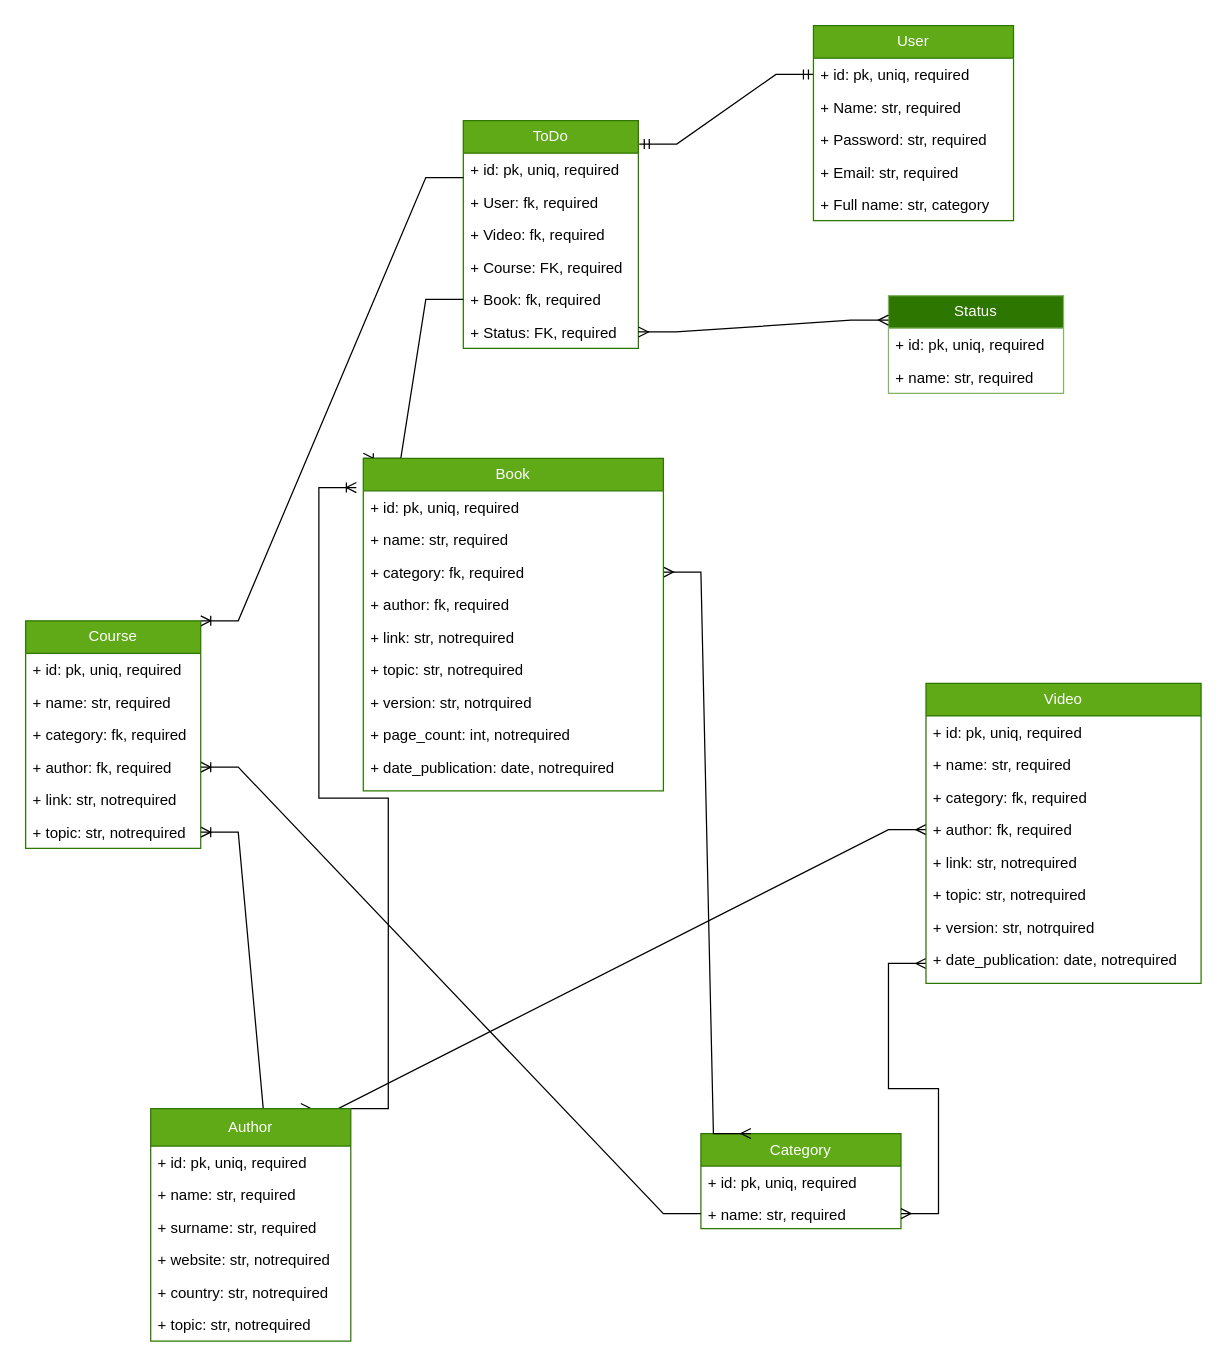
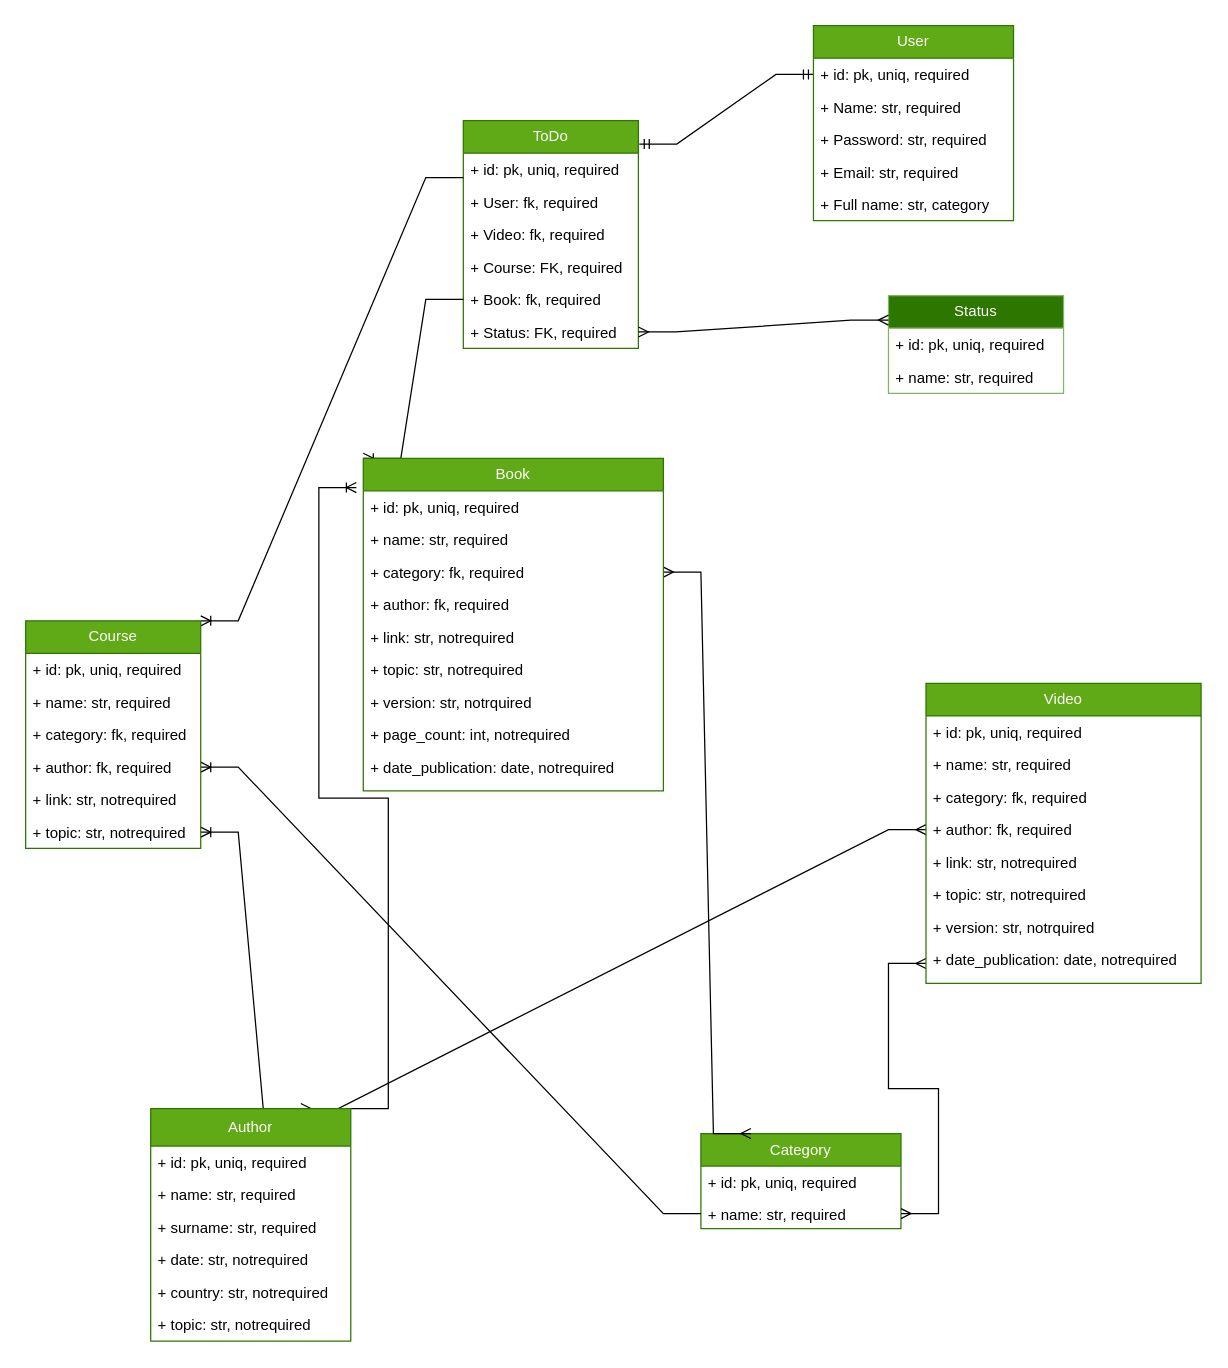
(252, 1270) -> (247, 1261)
